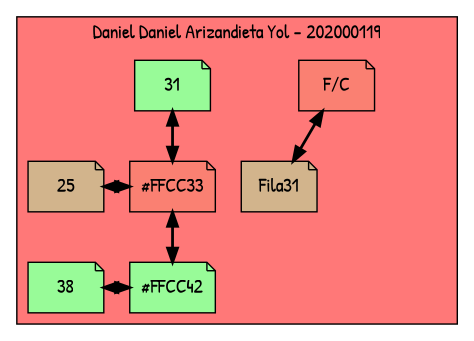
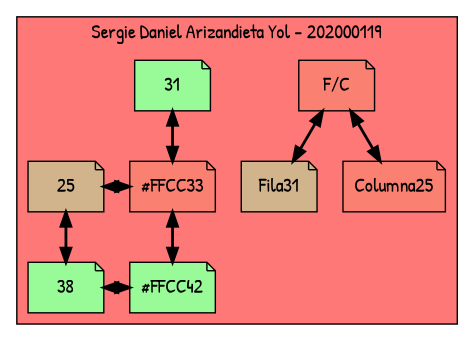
(237, 33) -> (237, 33)
none -> (394, 187)
none -> (66, 237)
